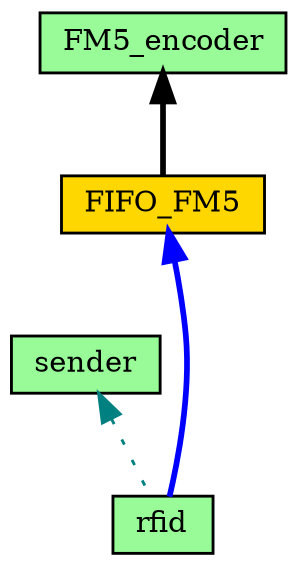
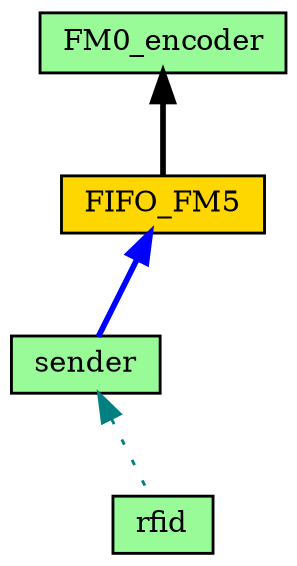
(163, 43) -> (163, 43)
(187, 379) -> (118, 298)
